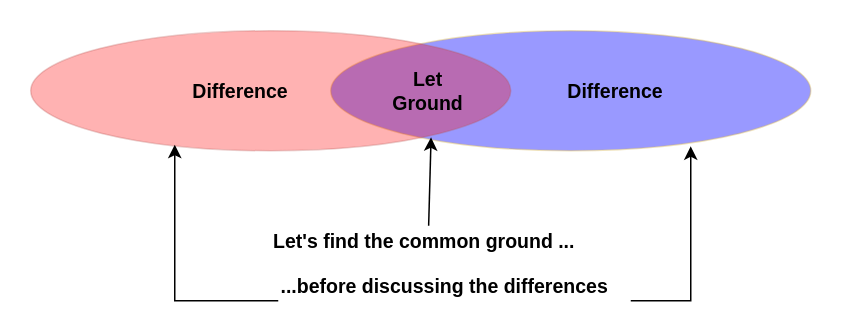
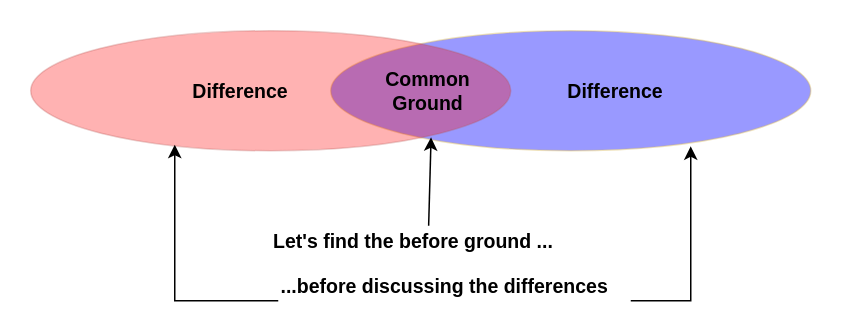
(428, 91) -> (428, 91)
(423, 241) -> (423, 241)
